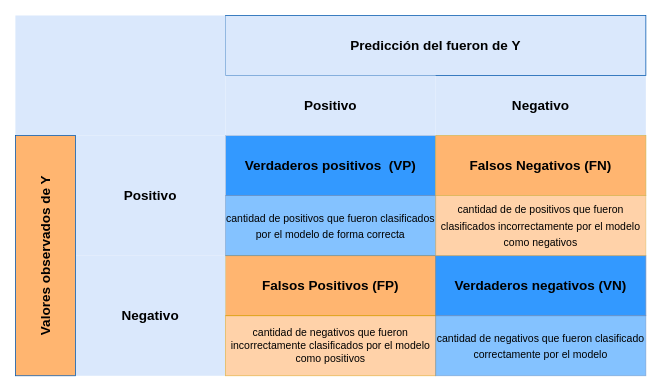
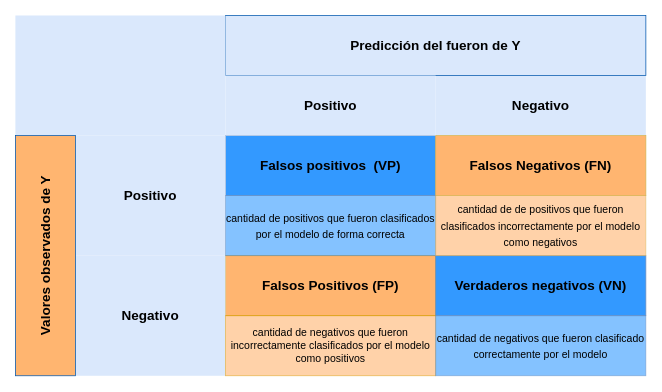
(330, 165) -> (330, 165)
